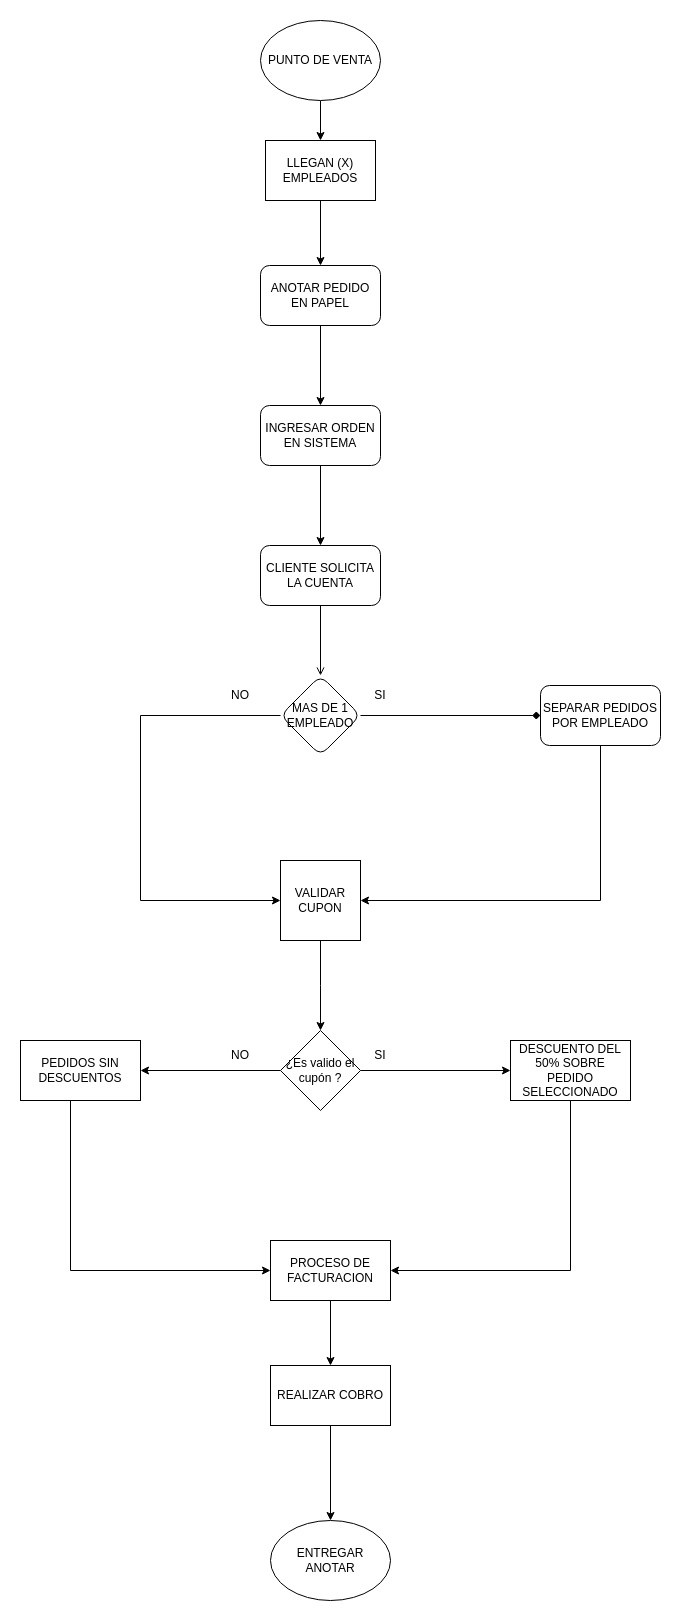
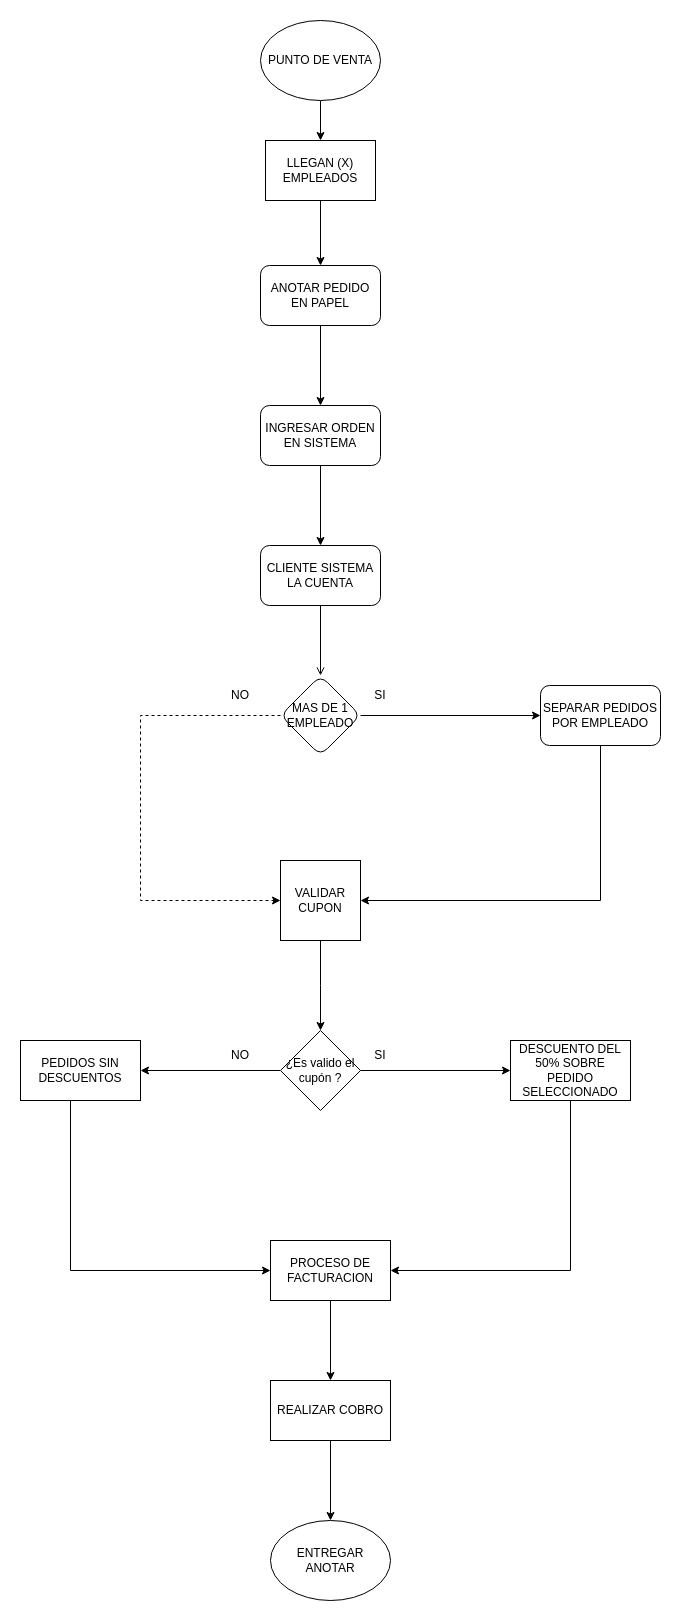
(321, 576) -> (321, 576)
(531, 716) -> (532, 716)
(141, 805) -> (141, 805)
(331, 1396) -> (331, 1411)
